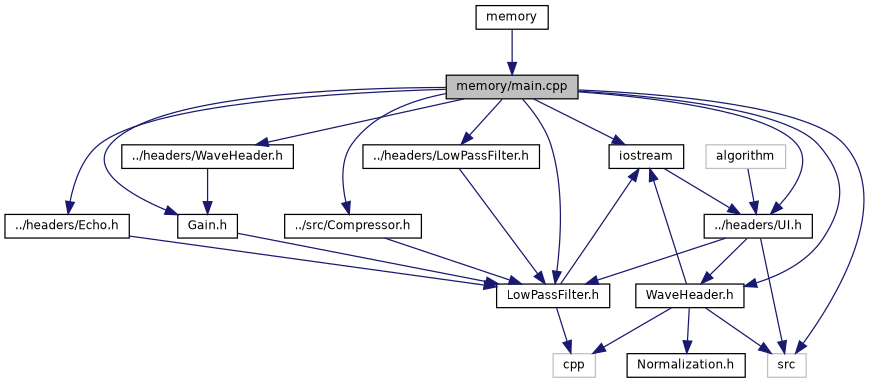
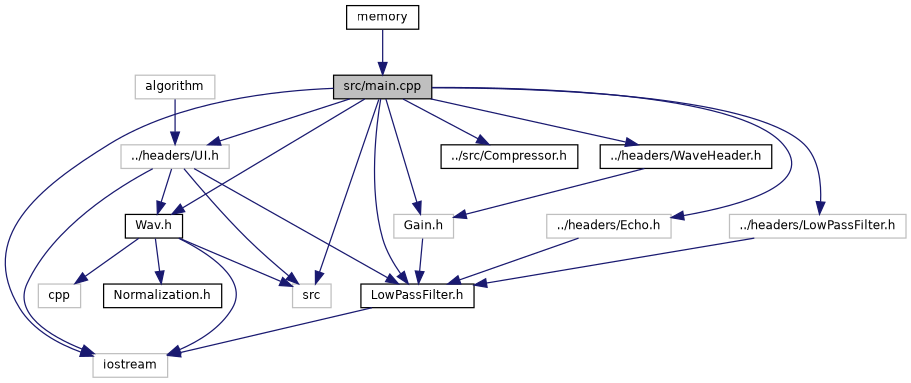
(512, 87) -> (383, 87)
(451, 157) -> (818, 226)
(646, 157) -> (130, 365)
(697, 188) -> (48, 251)
(67, 226) -> (609, 226)
(208, 226) -> (424, 226)
(758, 226) -> (175, 157)
(447, 259) -> none
(690, 296) -> (154, 226)
(562, 325) -> none
